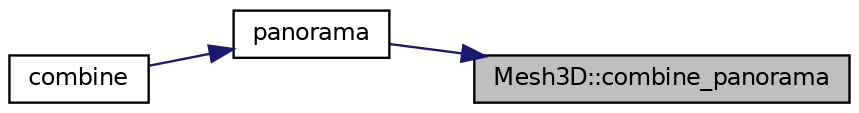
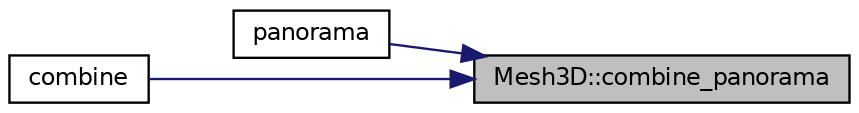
(180, 60) -> (300, 79)
